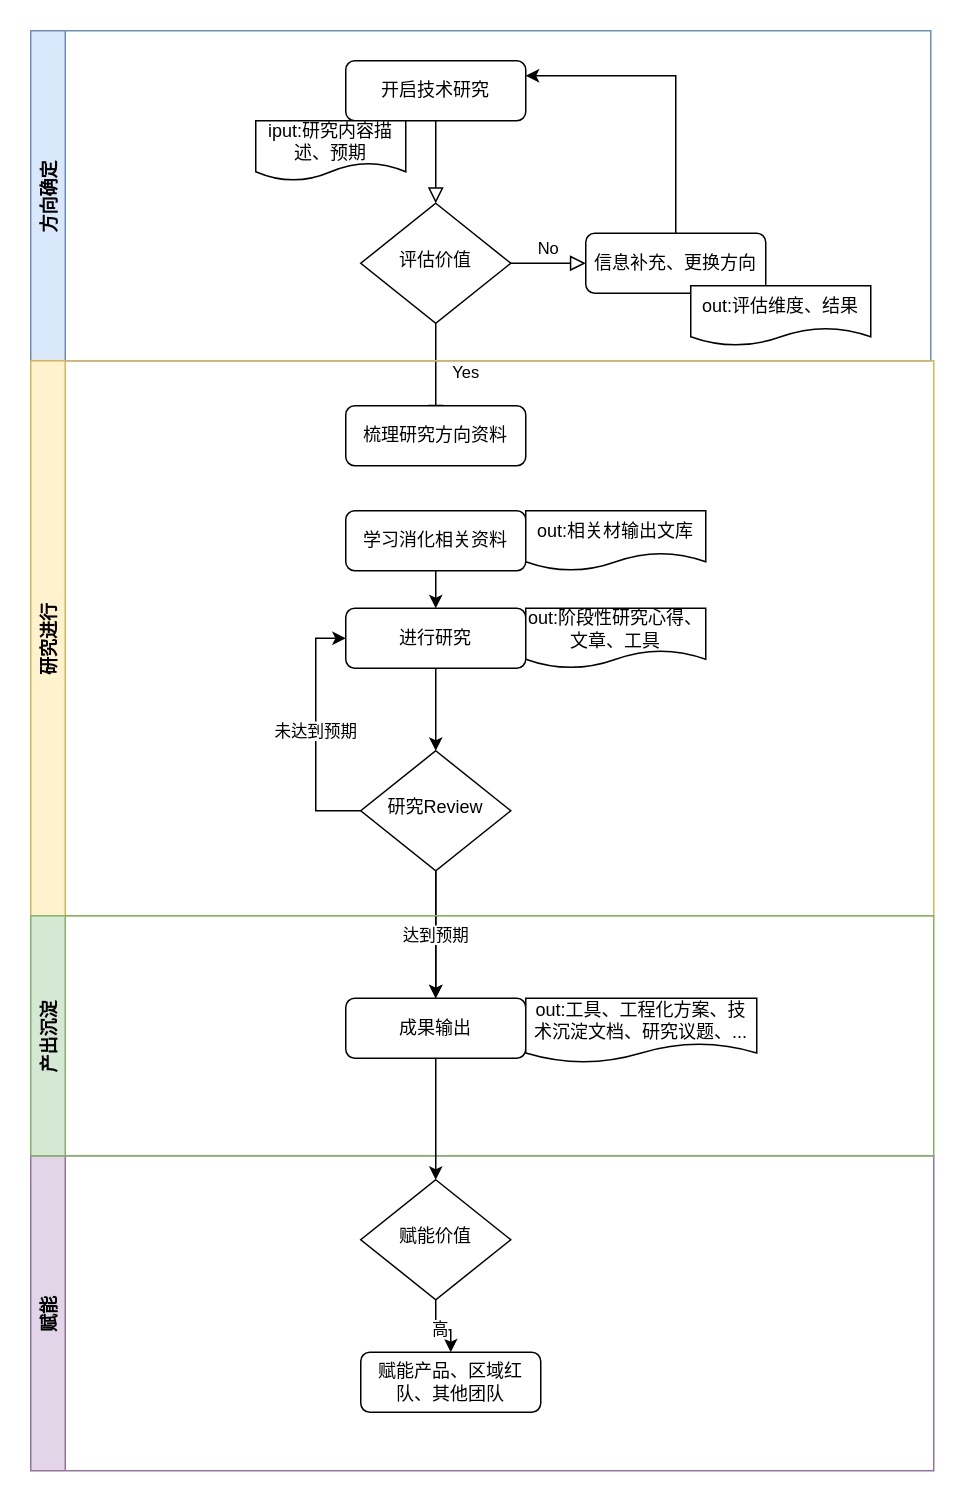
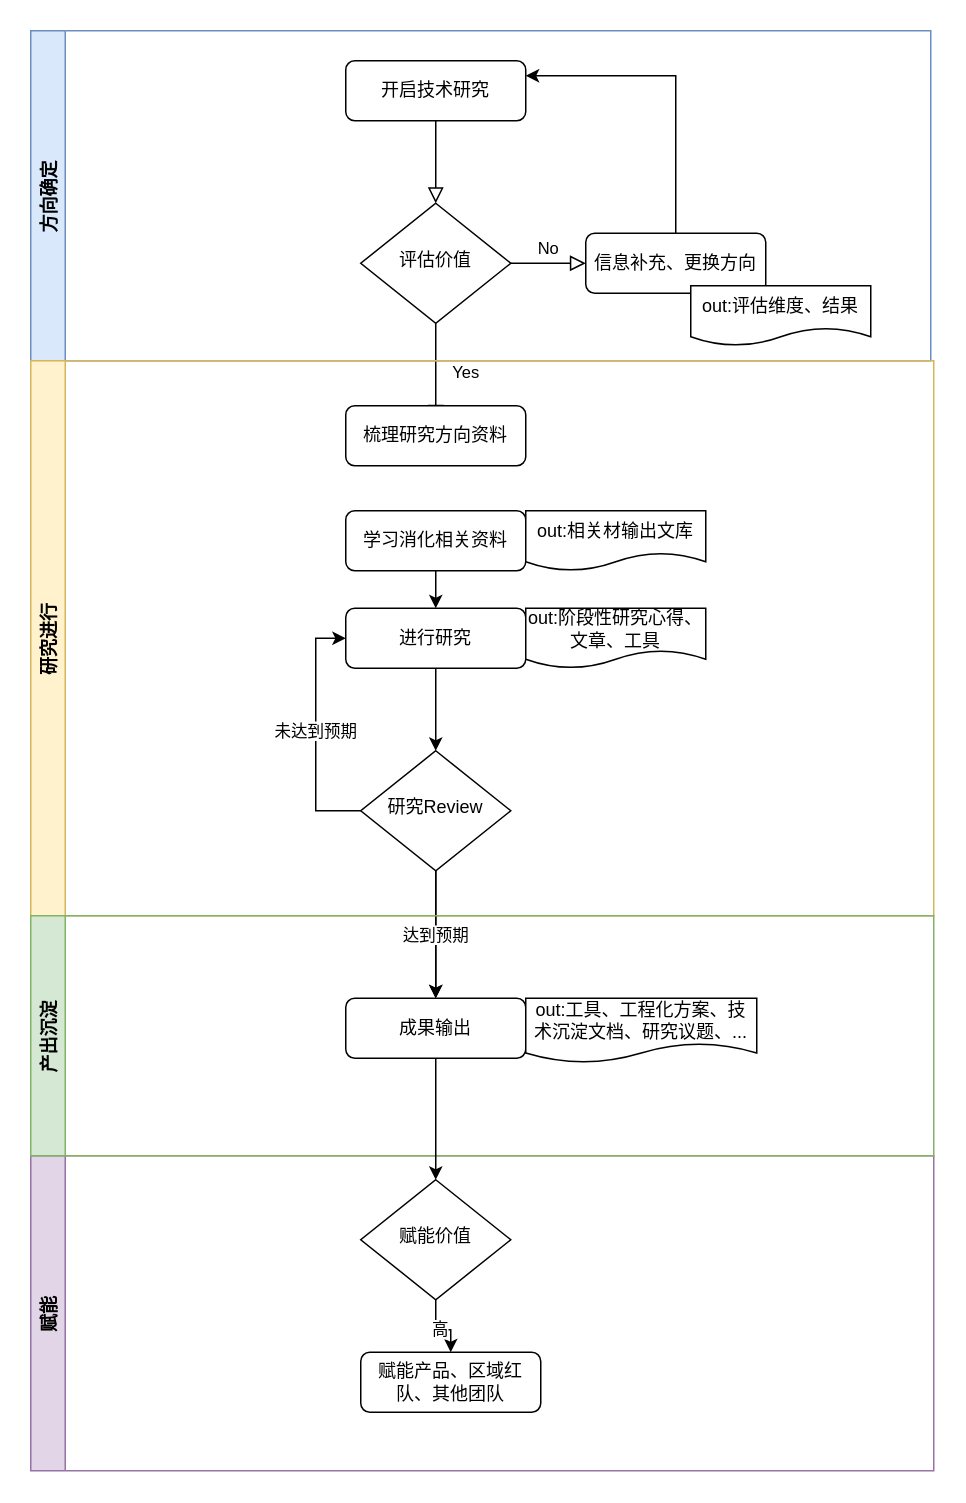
(331, 151) -> none
